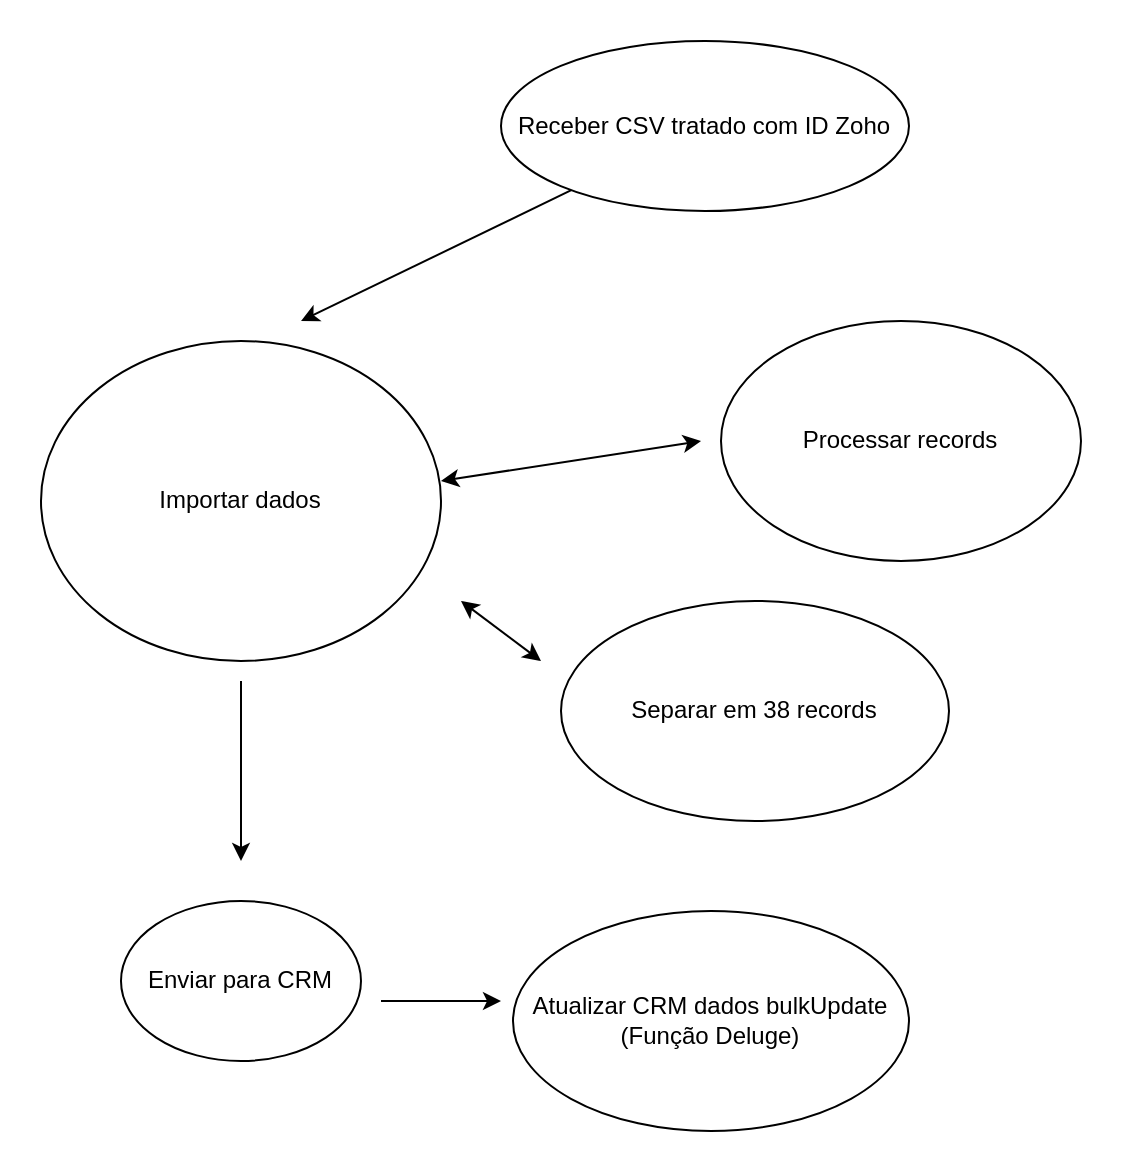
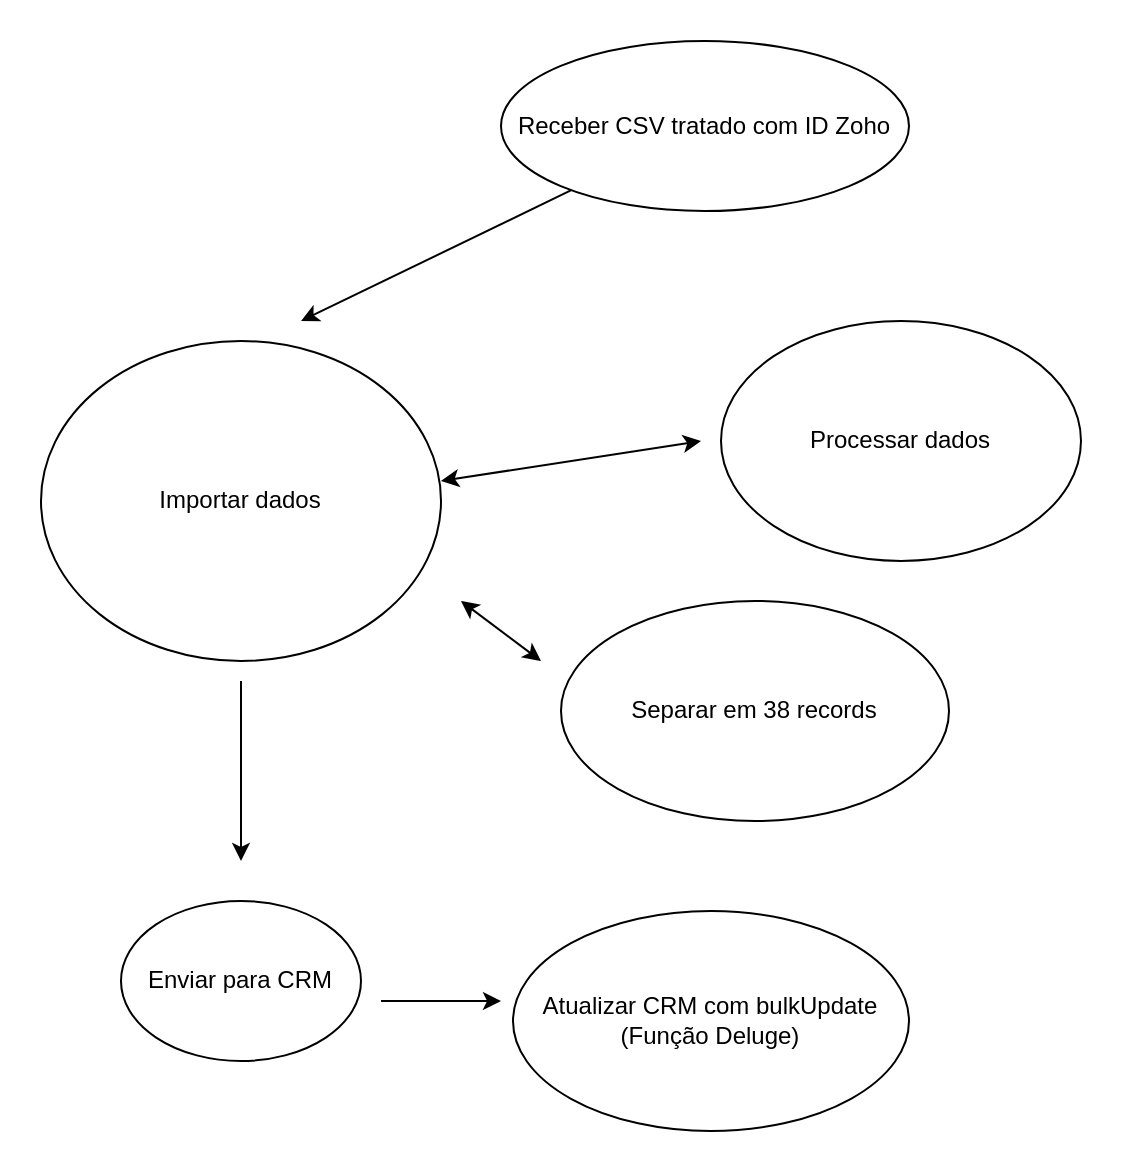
(901, 441) -> (901, 441)
(711, 1021) -> (711, 1021)
